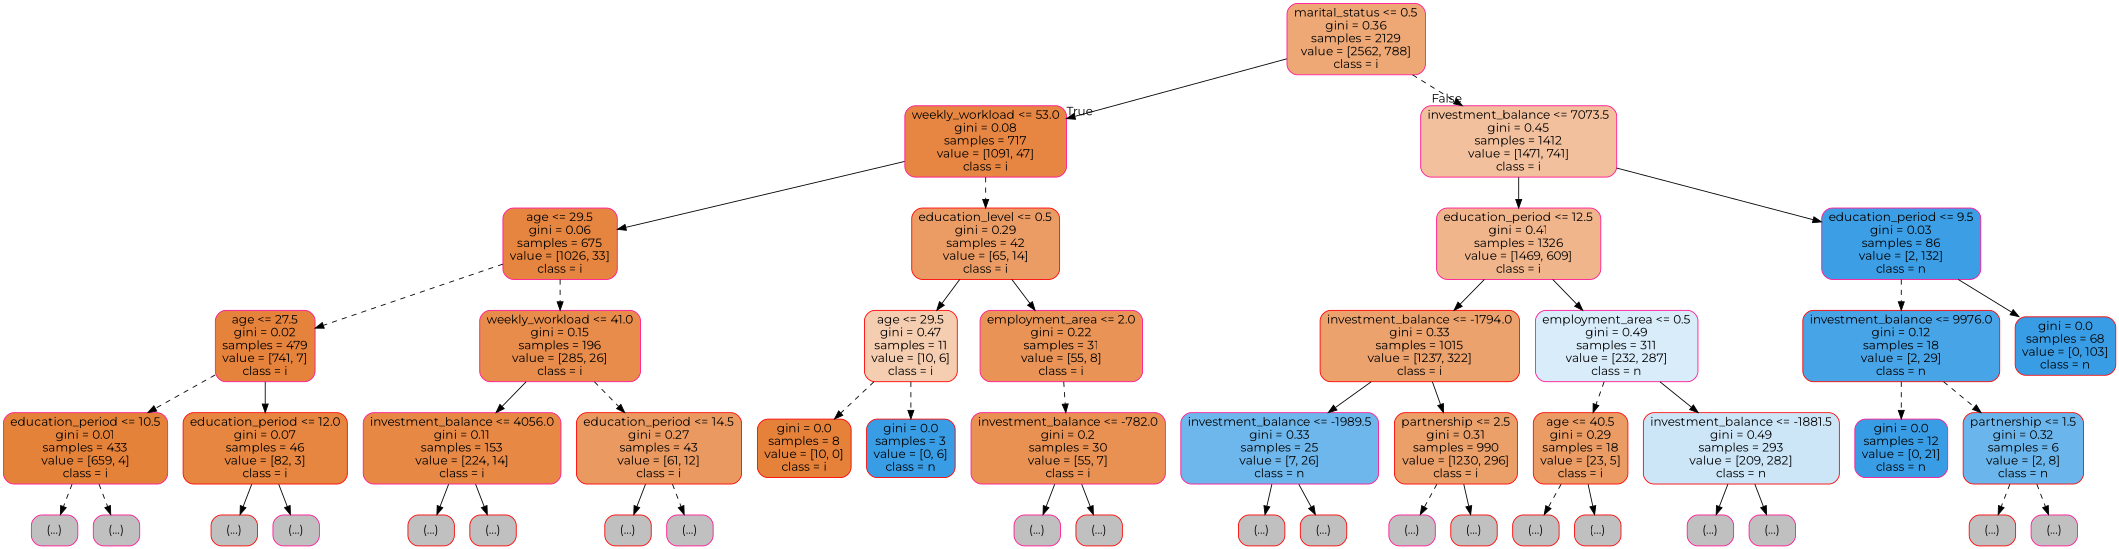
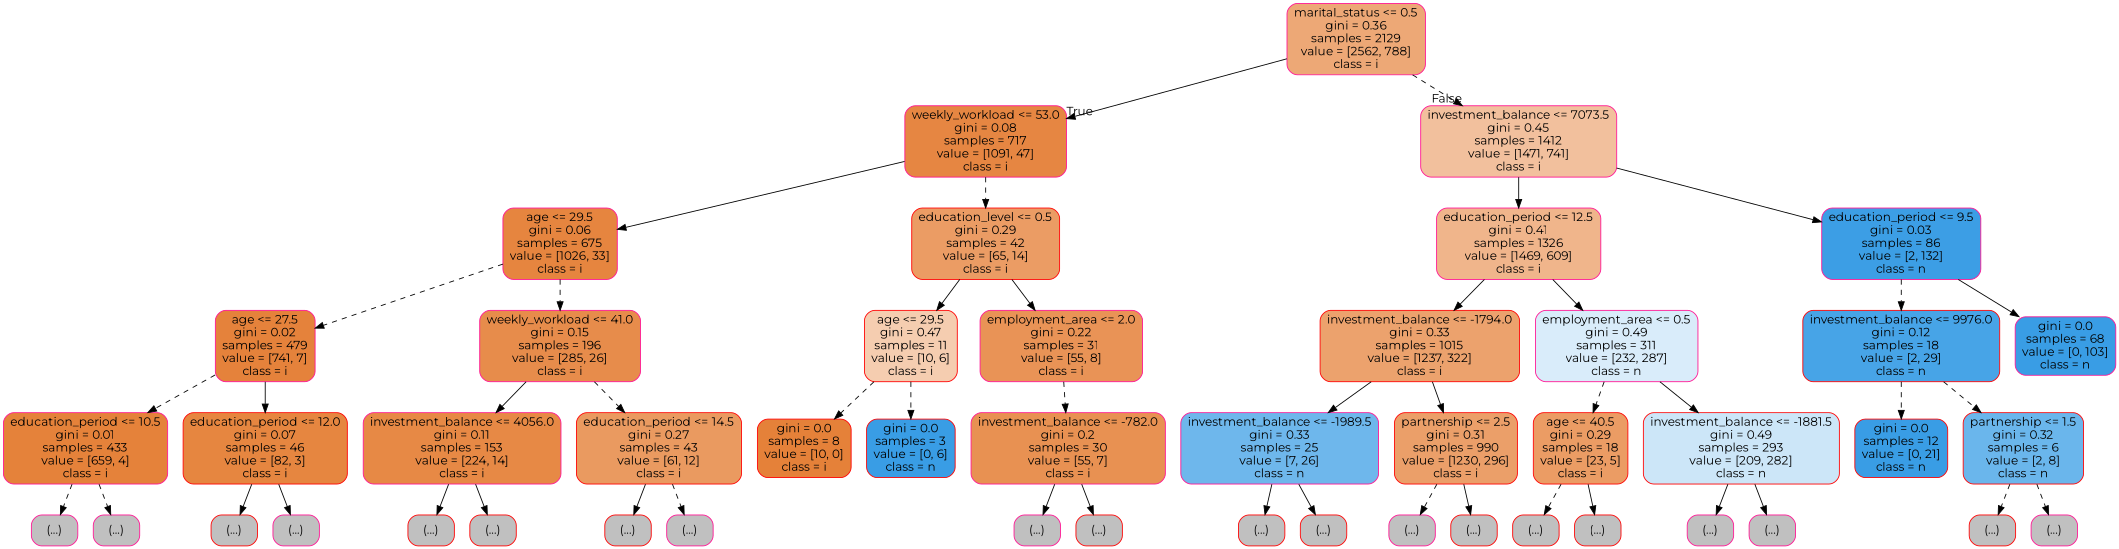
(2065, 346) -> (2065, 346)
(1901, 448) -> (1901, 448)
